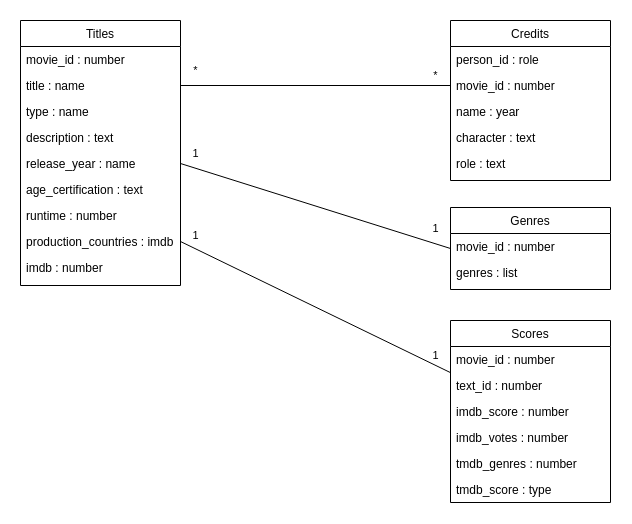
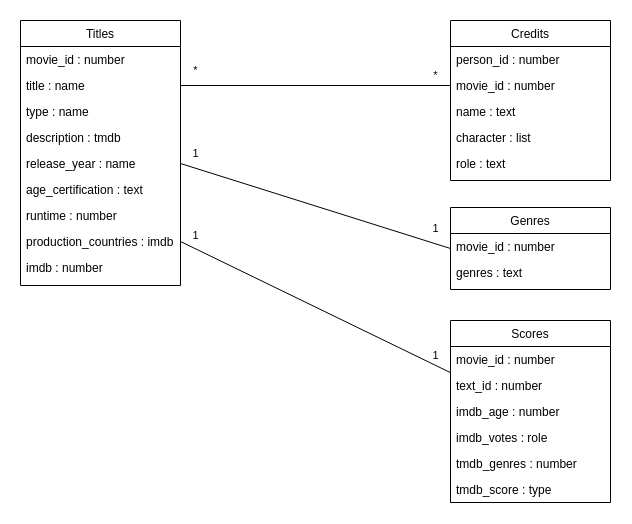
(502, 60) -> (510, 60)
(488, 112) -> (488, 112)
(79, 138) -> (79, 138)
(505, 138) -> (502, 138)
(492, 273) -> (495, 273)
(514, 412) -> (507, 412)
(514, 438) -> (505, 438)
